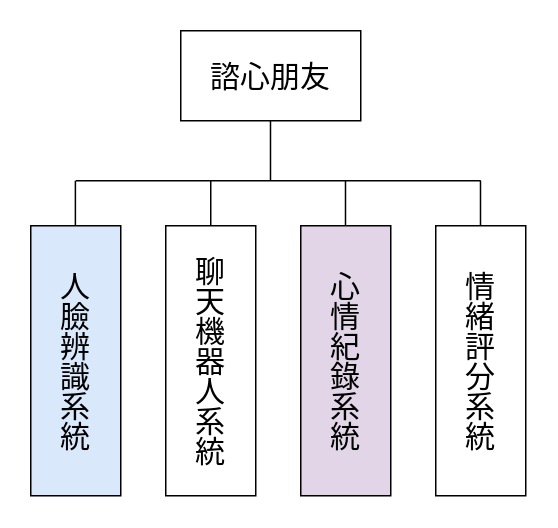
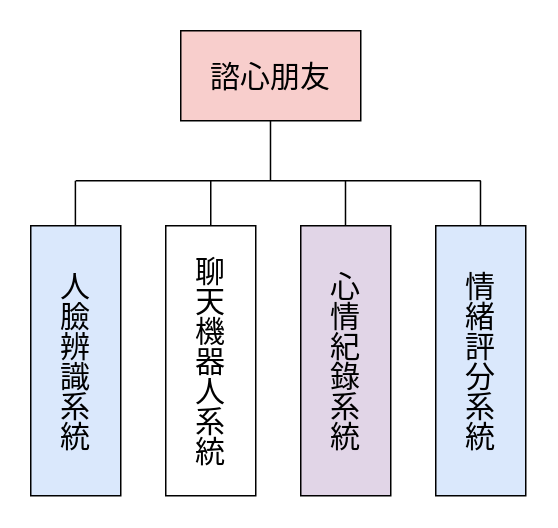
(271, 76) -> (271, 76)
(481, 361) -> (481, 361)
